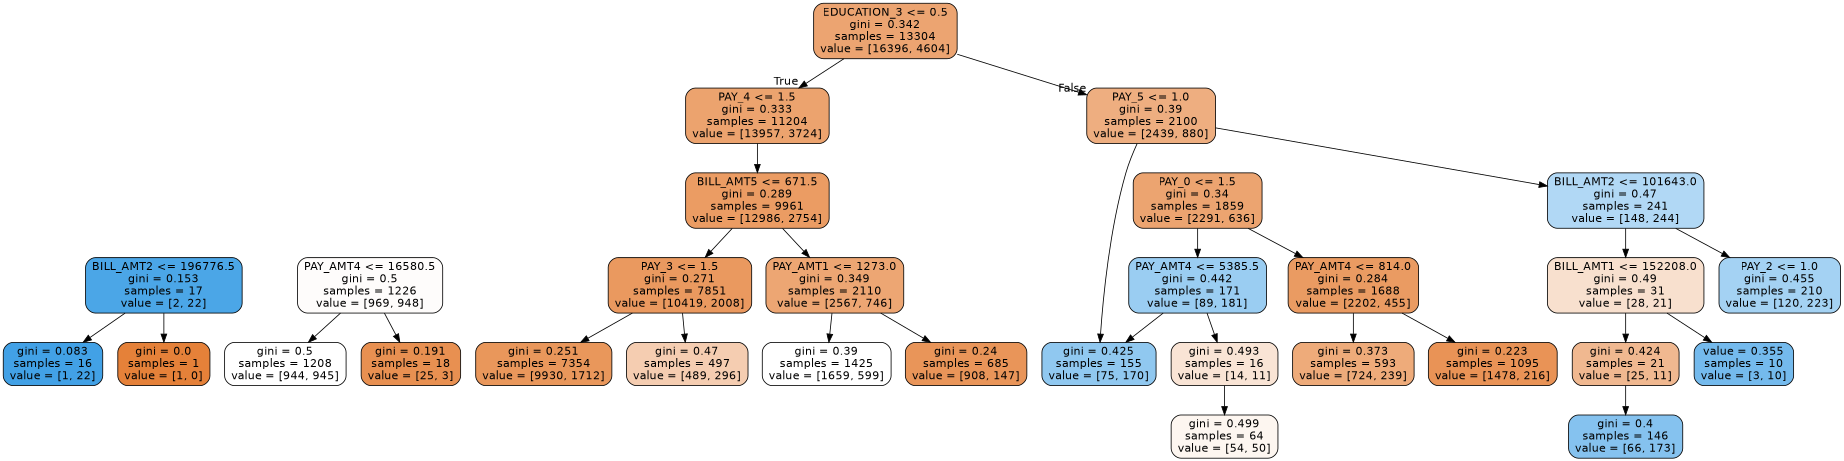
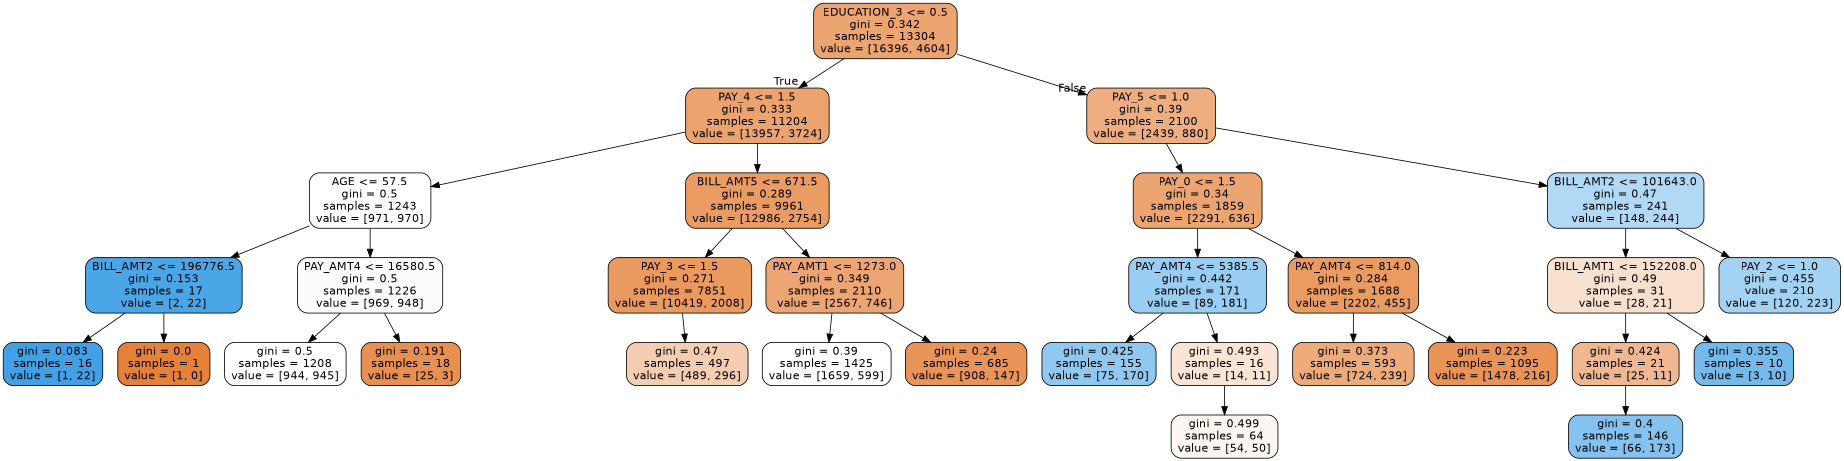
none -> (370, 201)
(1112, 237) -> (1172, 155)
(1780, 285) -> (1780, 285)
(544, 364) -> none
(1744, 364) -> (1744, 364)
